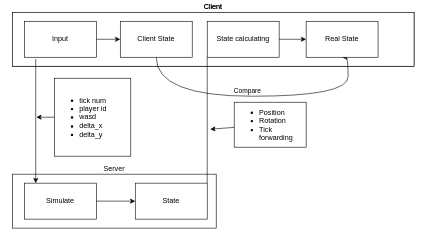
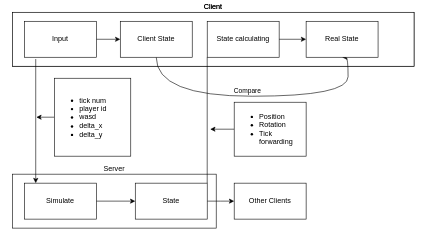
(270, 125) -> (270, 129)
none -> (228, 201)
none -> (270, 201)
